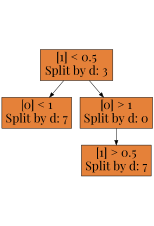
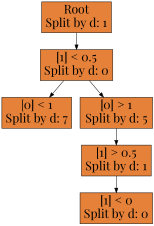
none -> (77, 17)
(77, 65) -> (77, 65)
(116, 113) -> (116, 113)
(116, 161) -> (116, 161)
none -> (116, 208)
